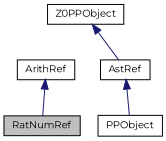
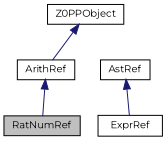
(109, 46) -> (63, 46)
(130, 126) -> (130, 126)
